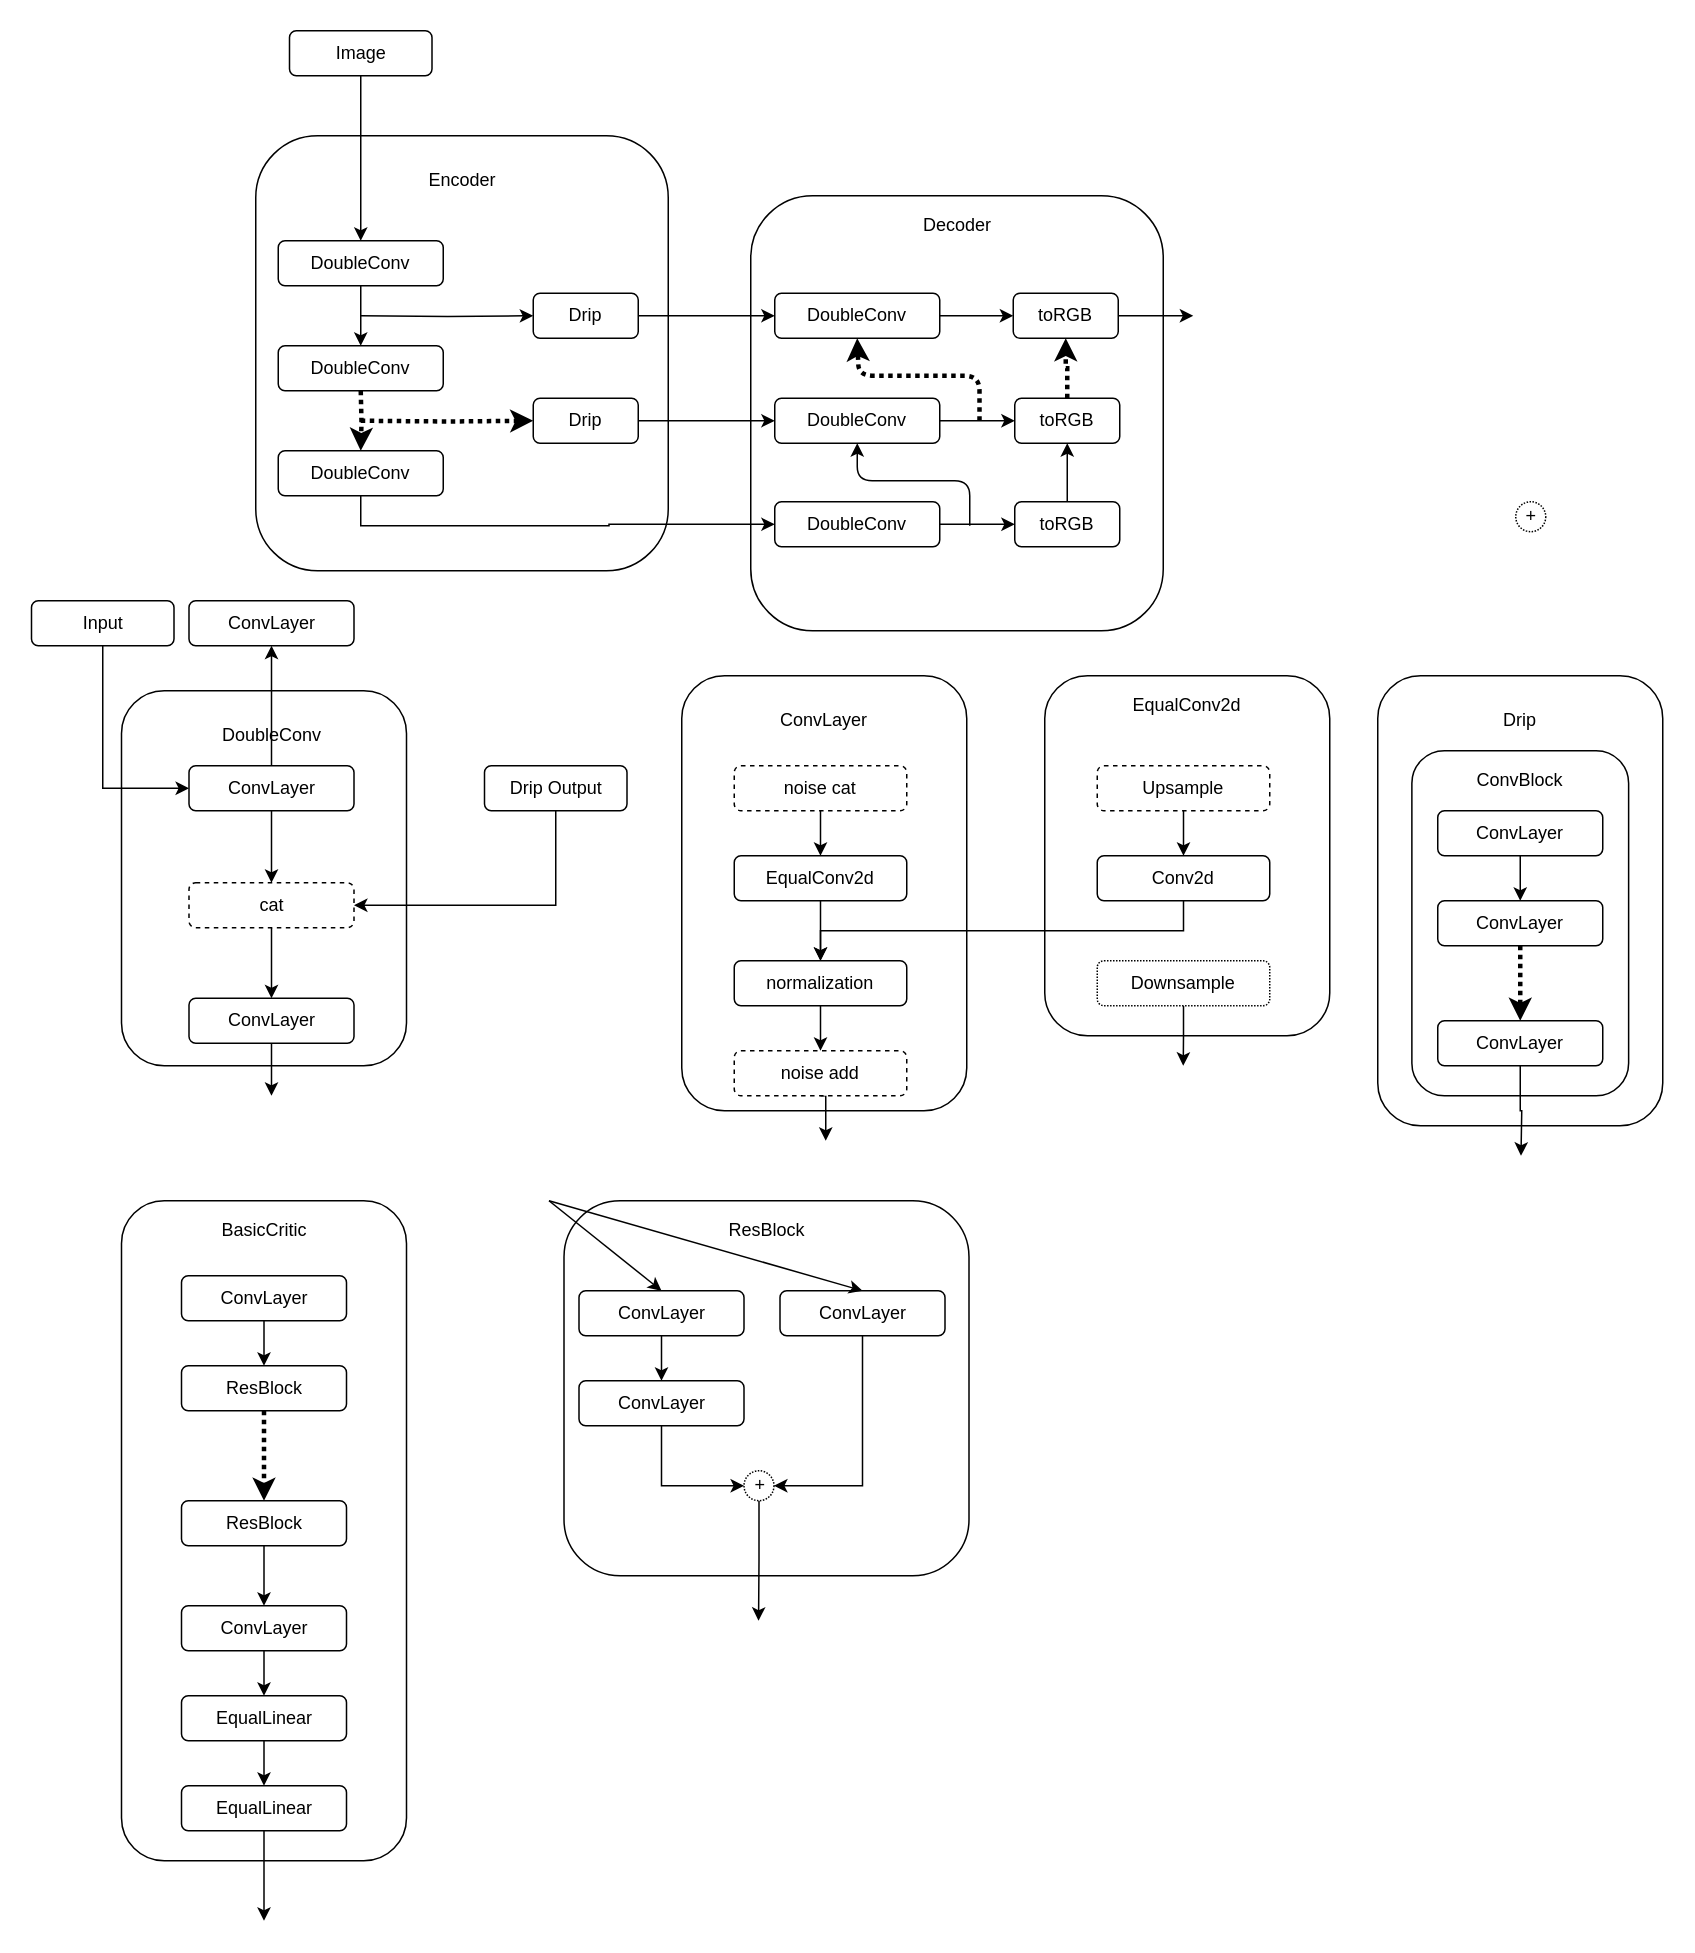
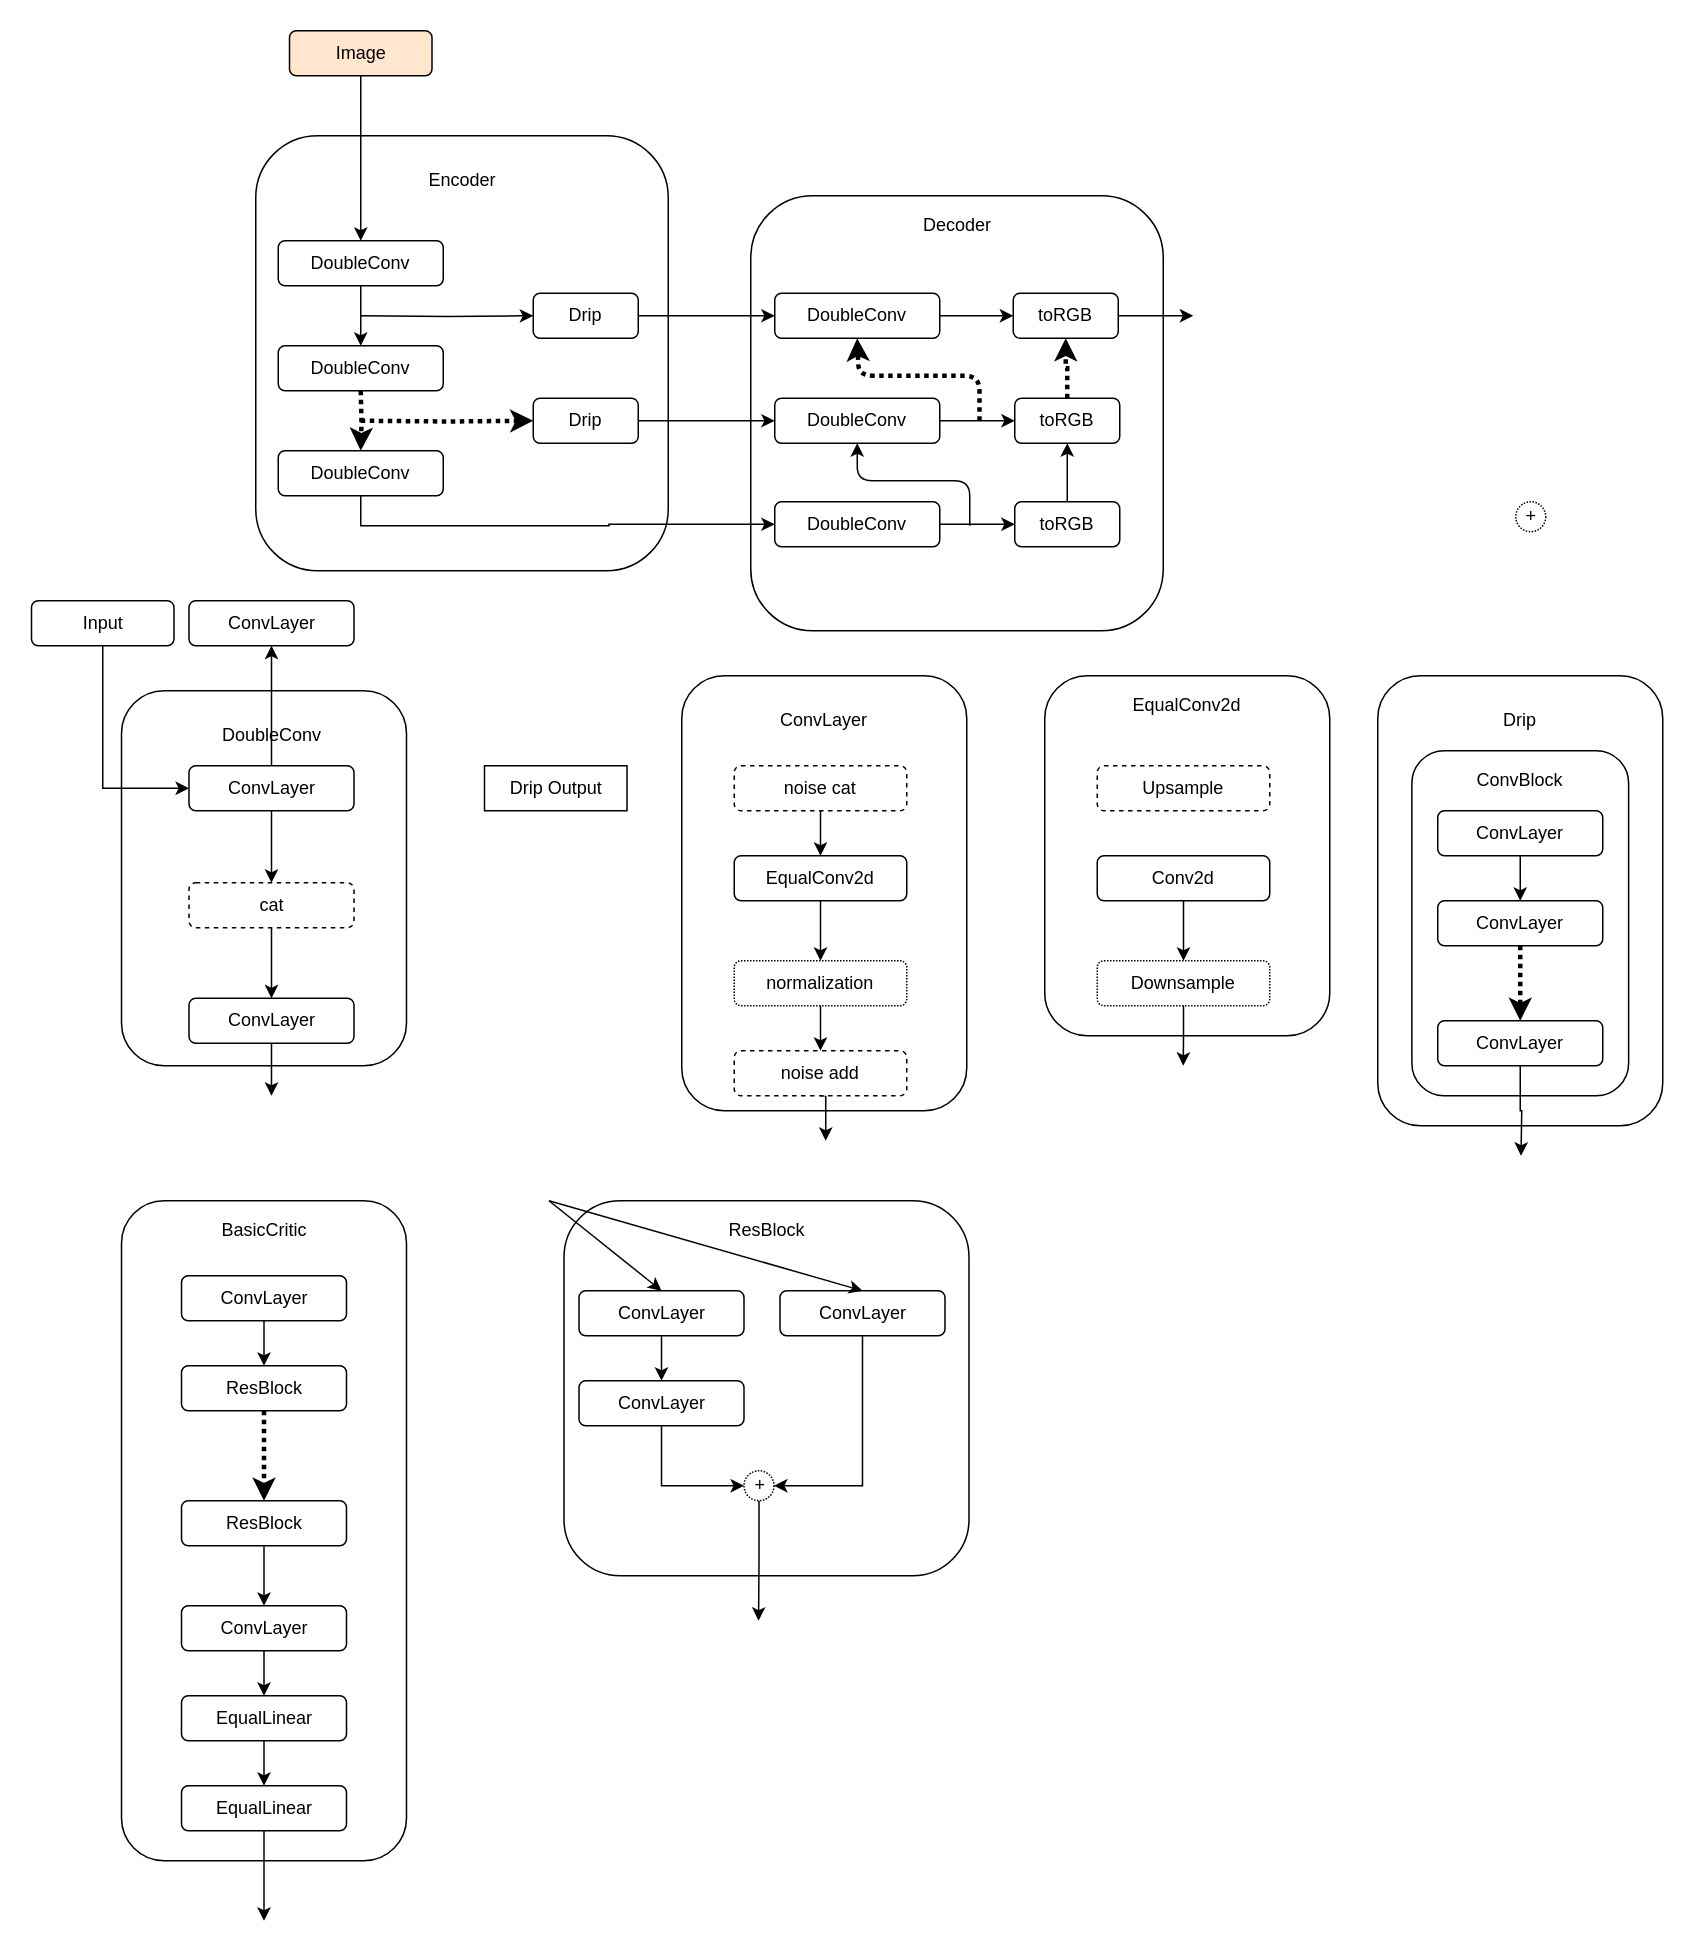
(361, 53) -> (361, 53)
(556, 788) -> (556, 788)
(1184, 828) -> none
(507, 905) -> none
(1006, 931) -> (1184, 939)
(821, 983) -> (821, 983)
